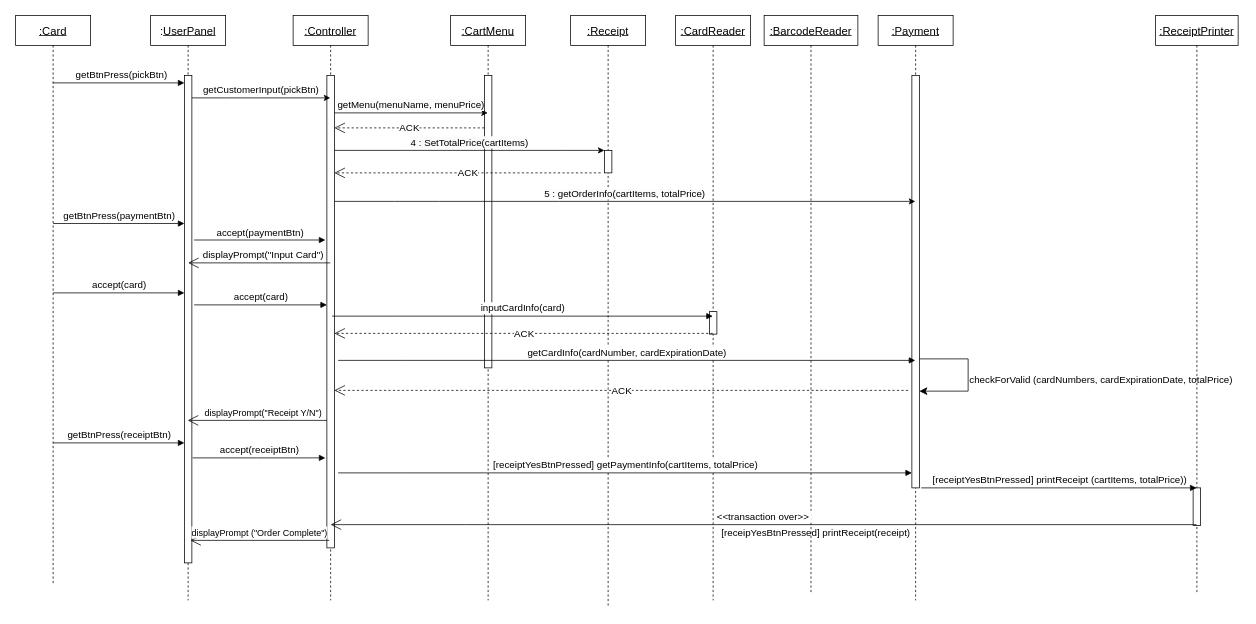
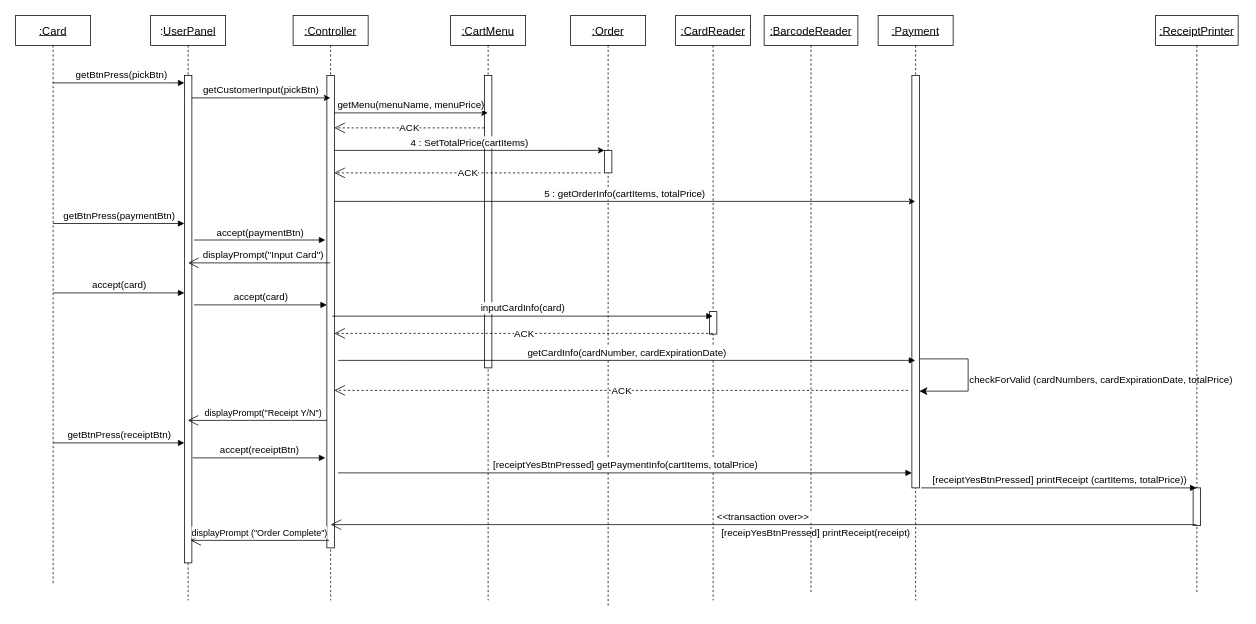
(608, 30) -> (608, 30)
